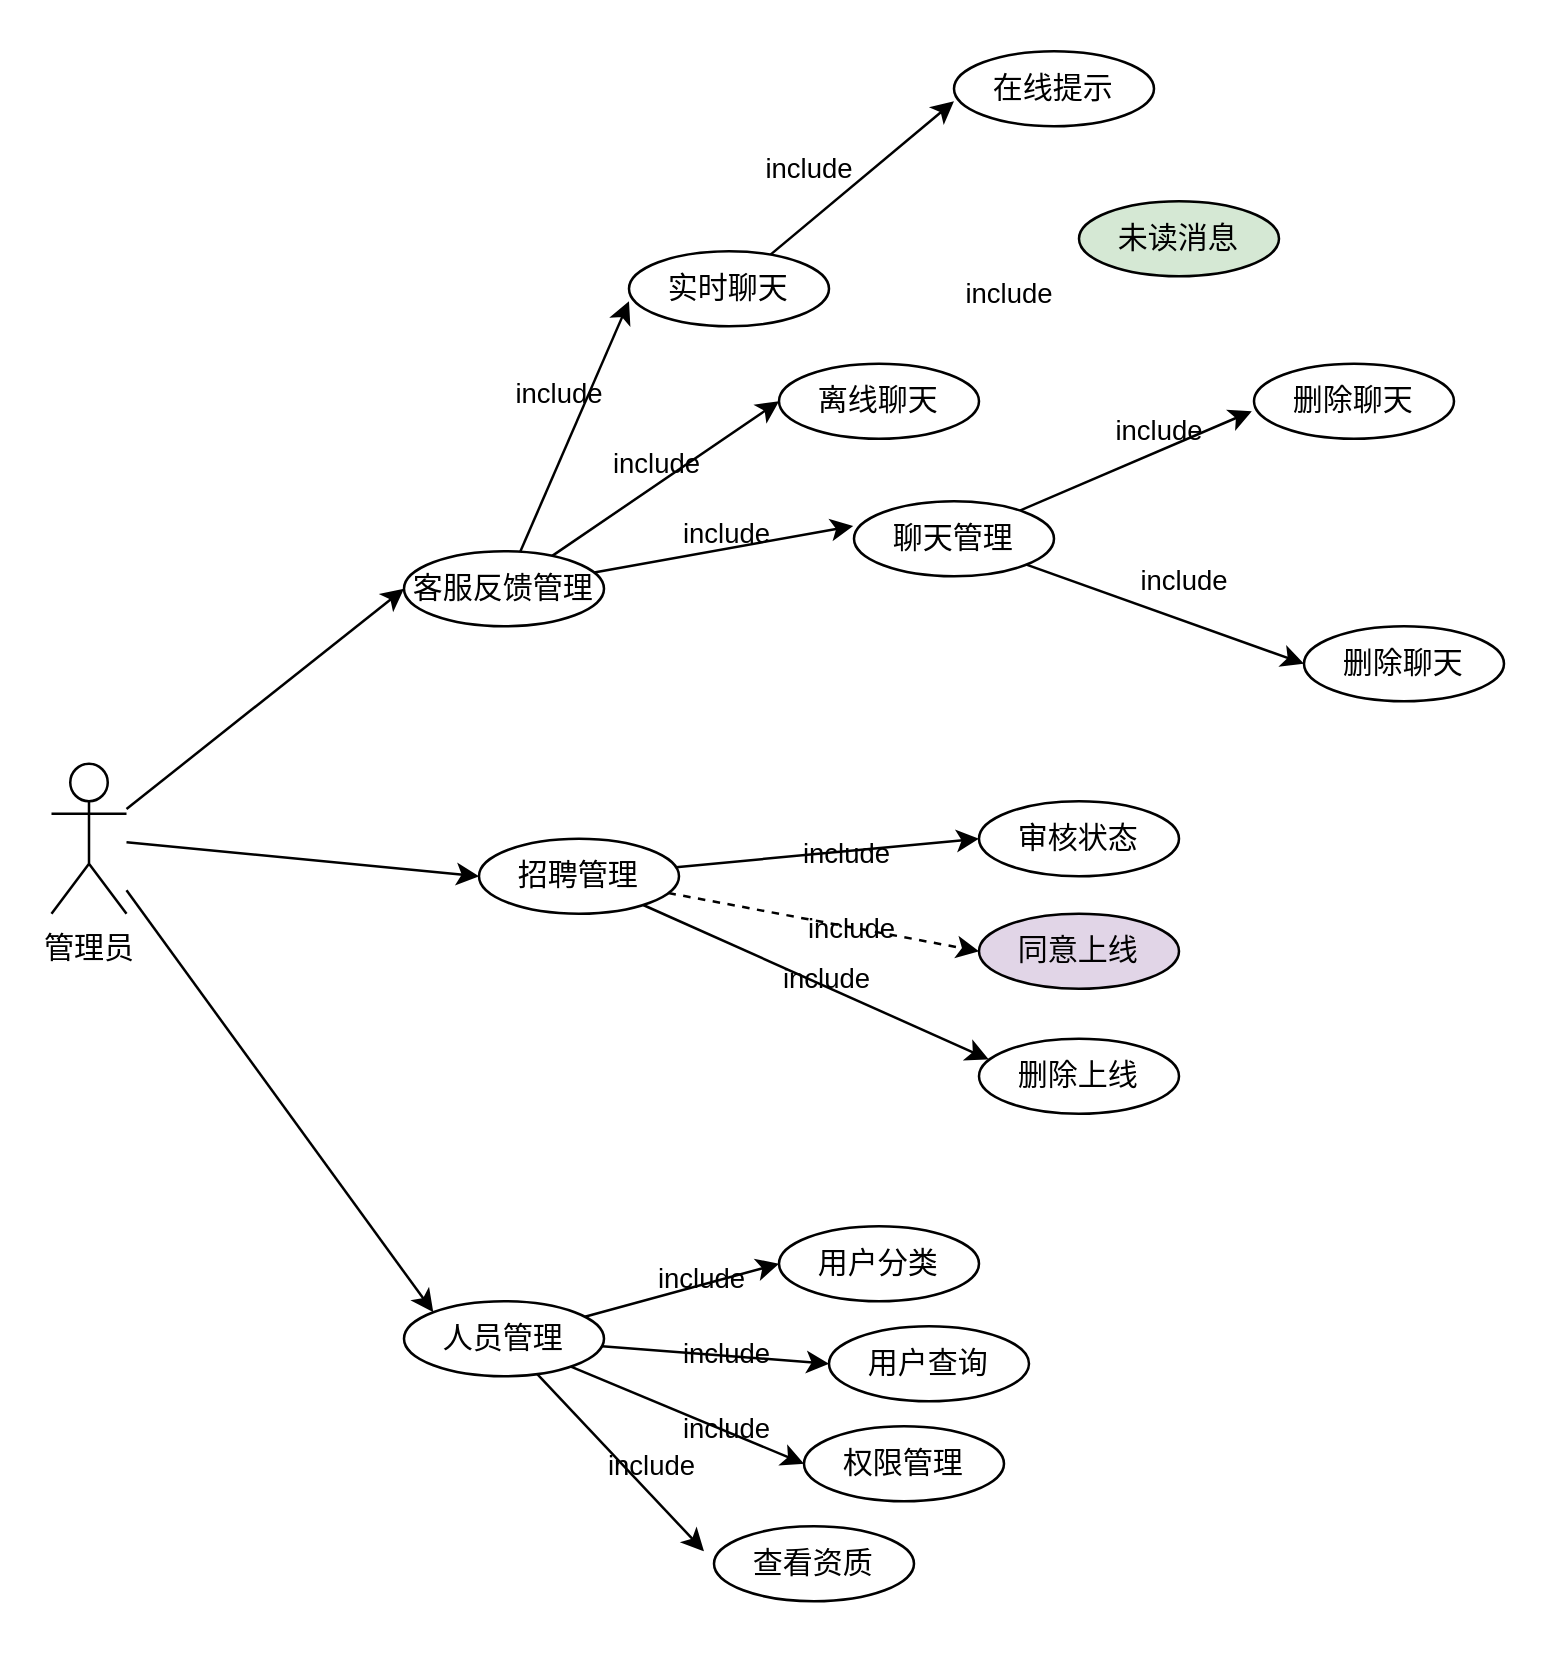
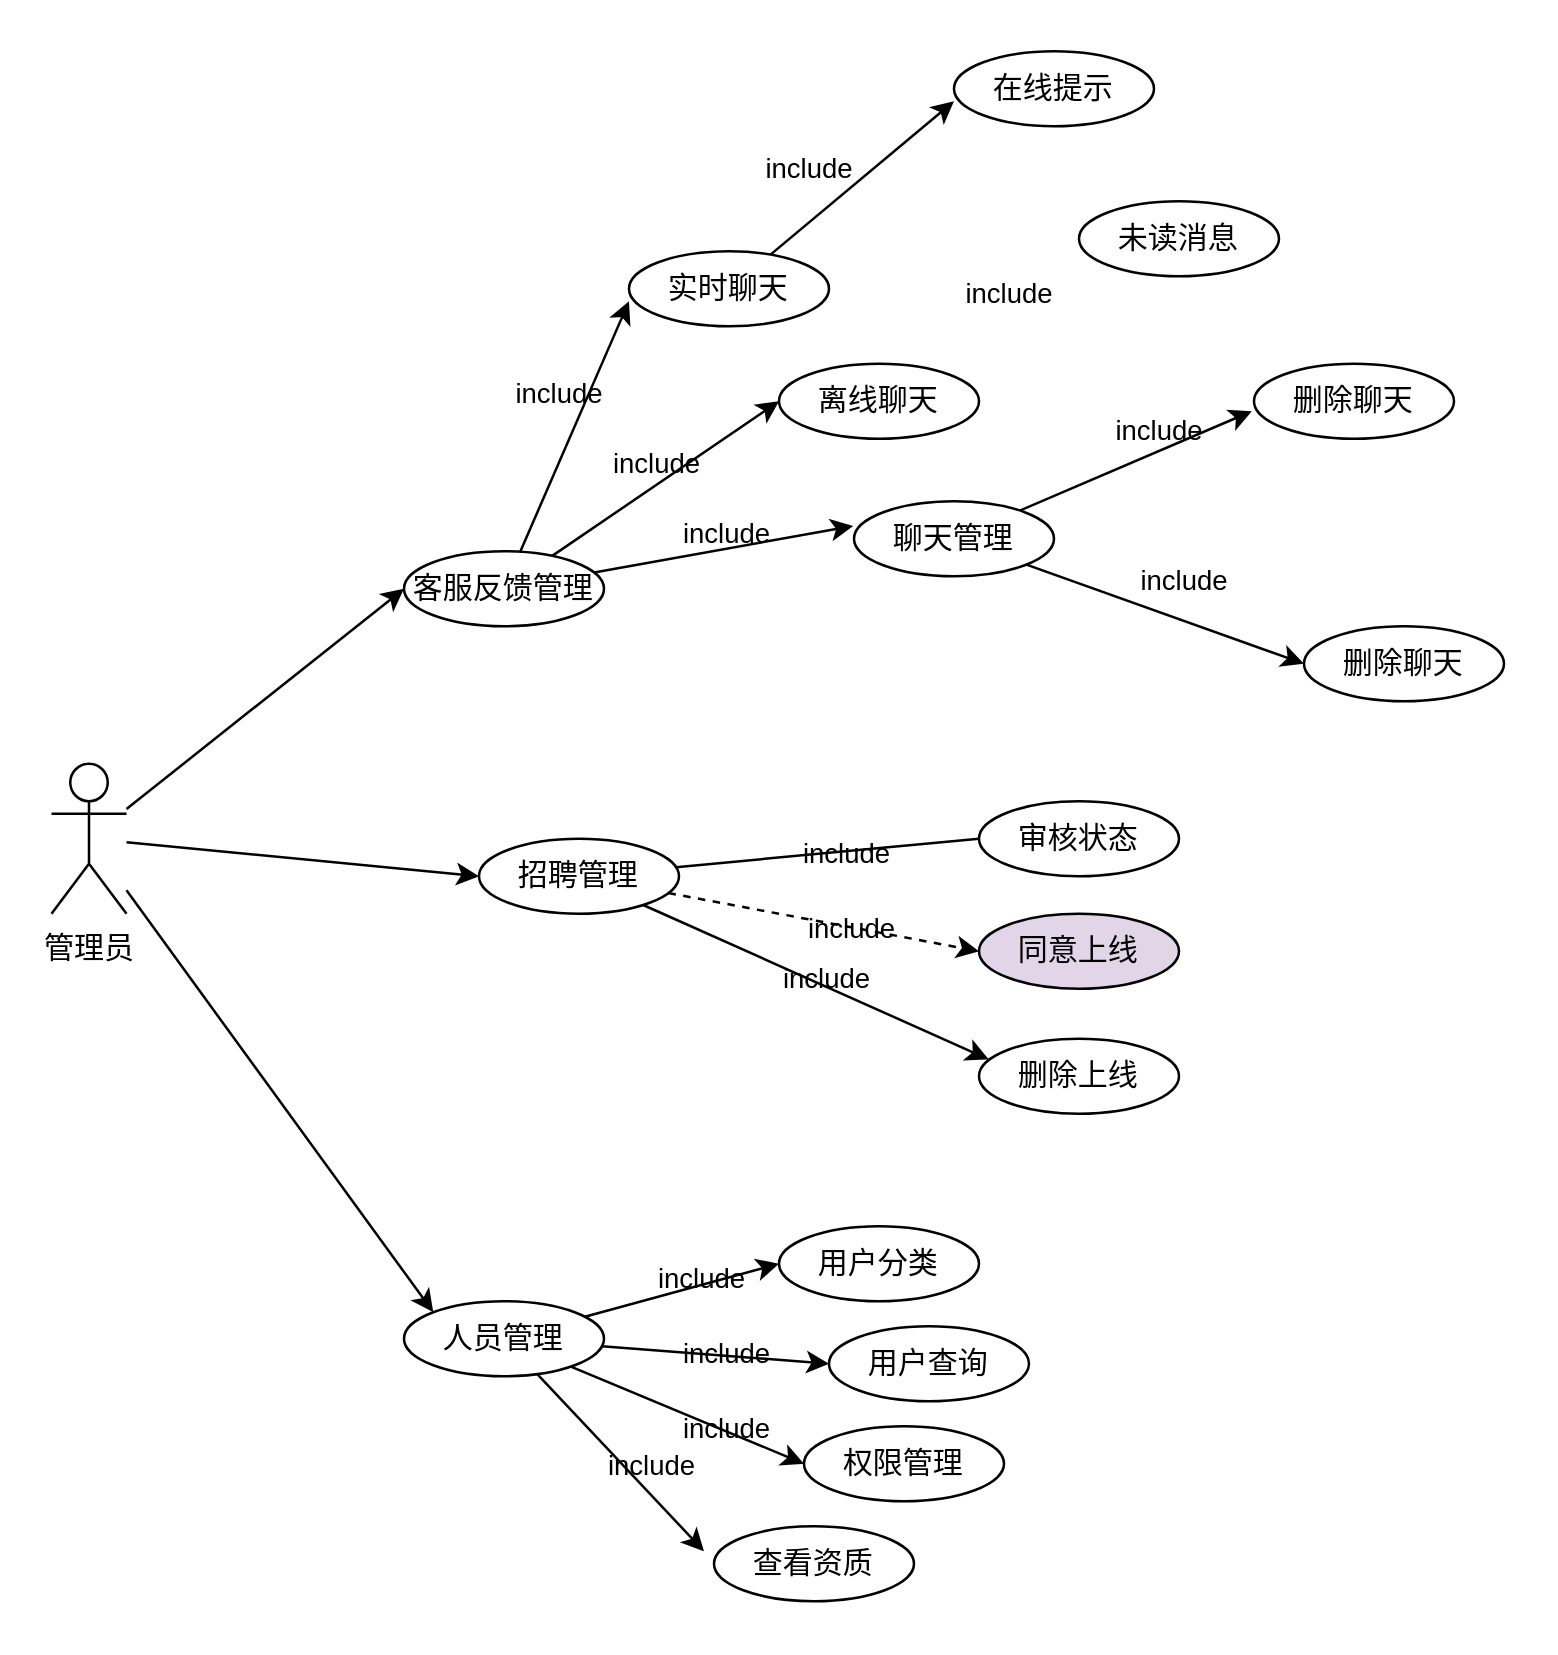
(1179, 239) -> (1179, 239)
(961, 840) -> (968, 840)
